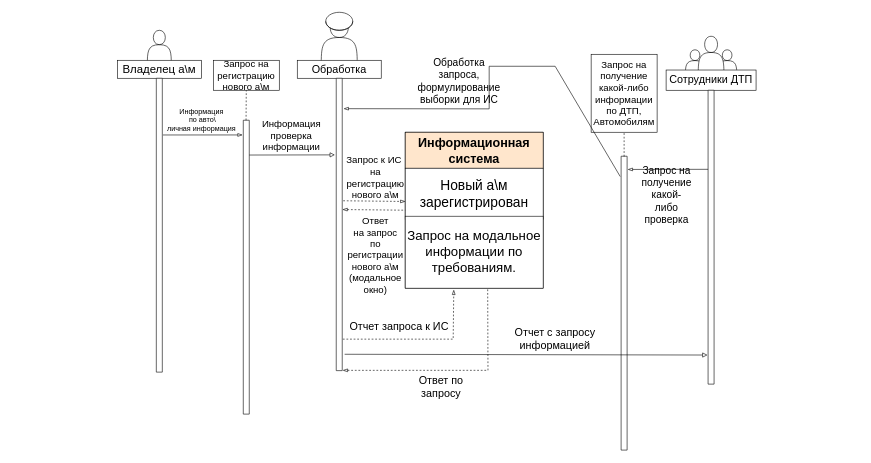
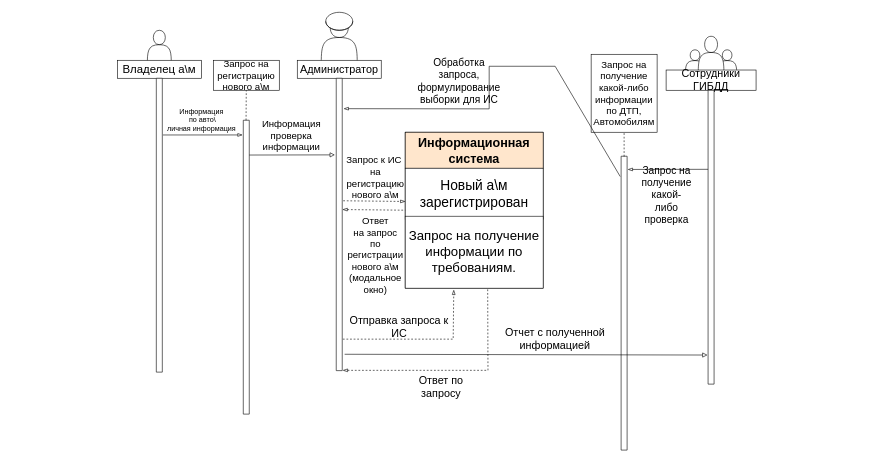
(339, 69) -> (339, 69)
(711, 80) -> (711, 80)
(474, 252) -> (474, 252)
(399, 327) -> (399, 327)
(555, 339) -> (555, 339)
